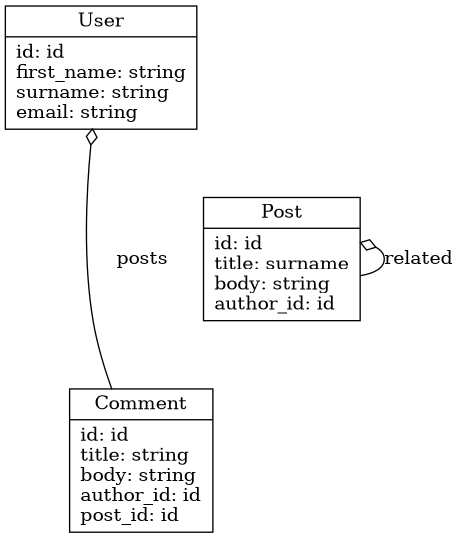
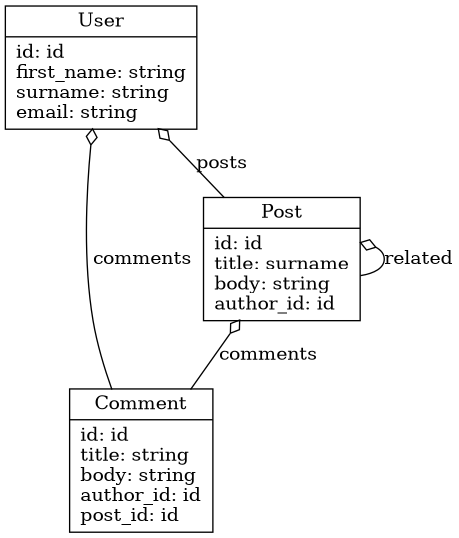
none -> (197, 169)
(143, 259) -> (143, 259)
none -> (210, 362)
